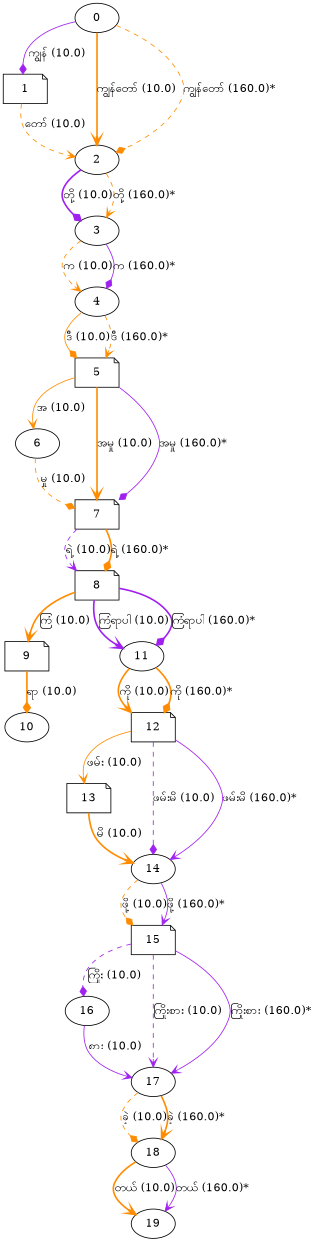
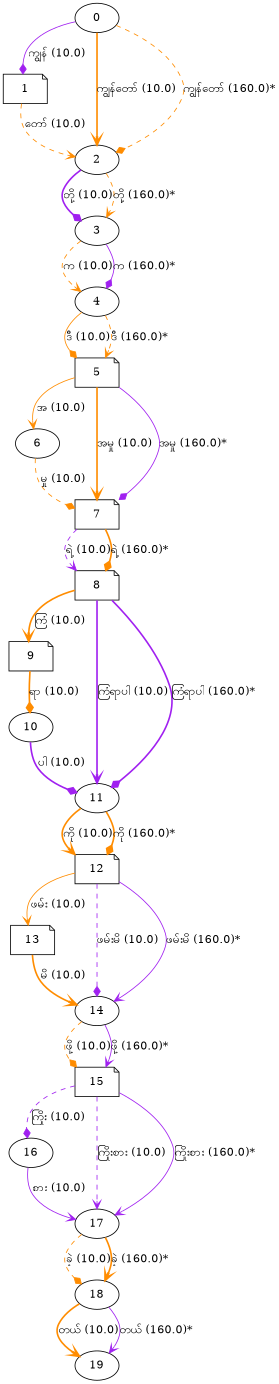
none -> (41, 772)
